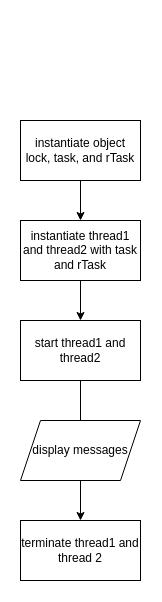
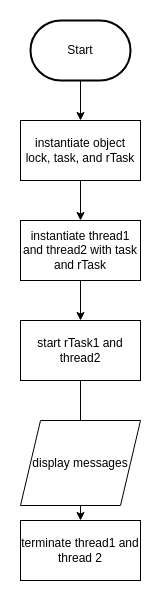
none -> (81, 51)
none -> (81, 97)
(81, 351) -> (81, 351)
(81, 451) -> (81, 463)
